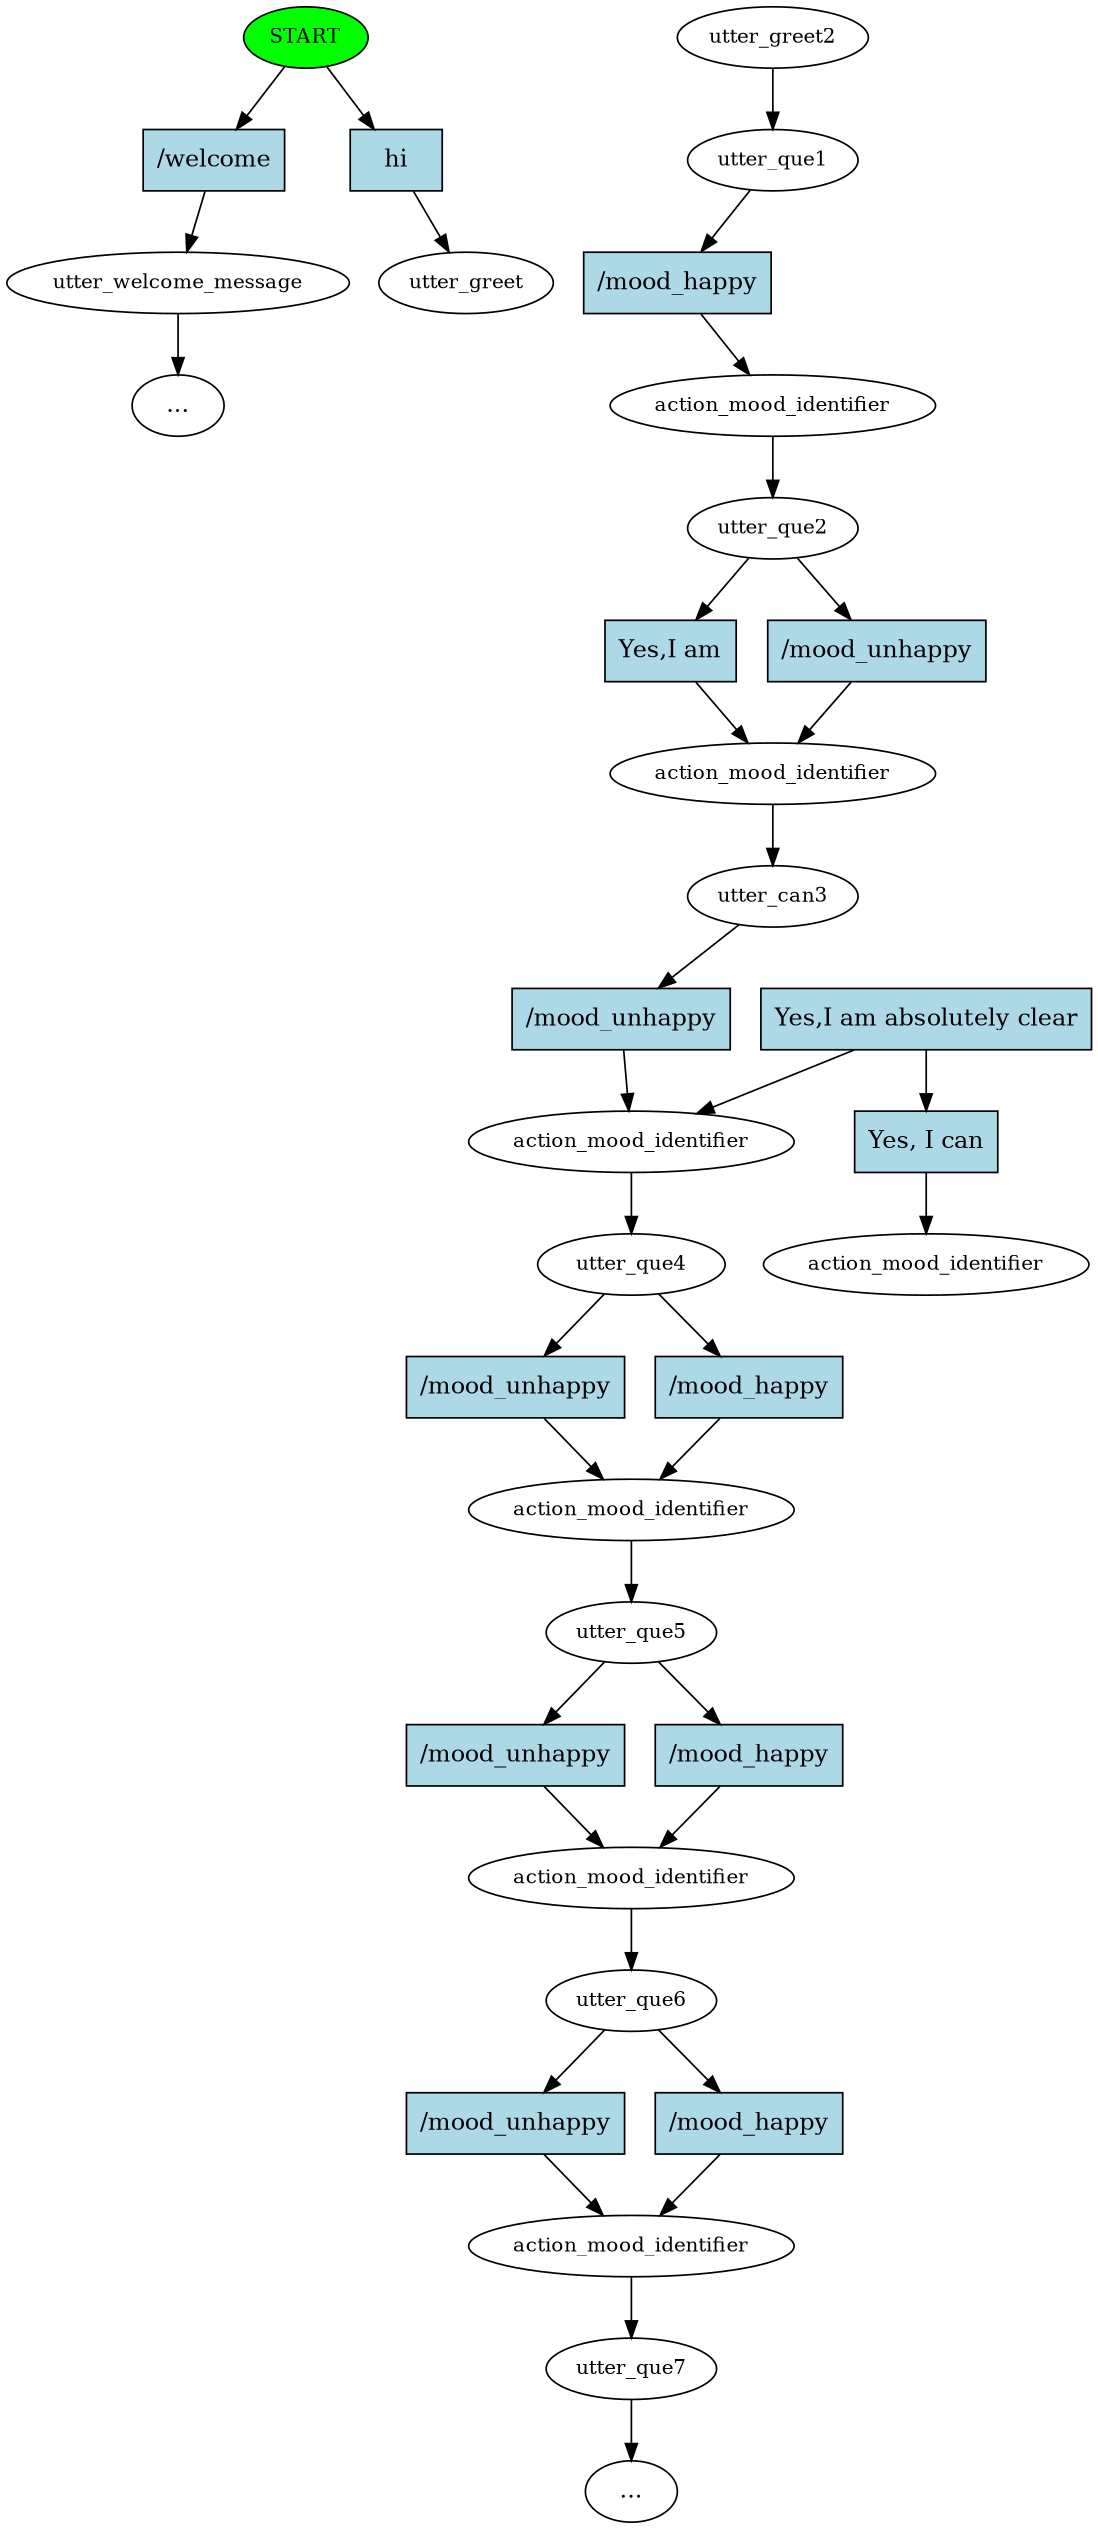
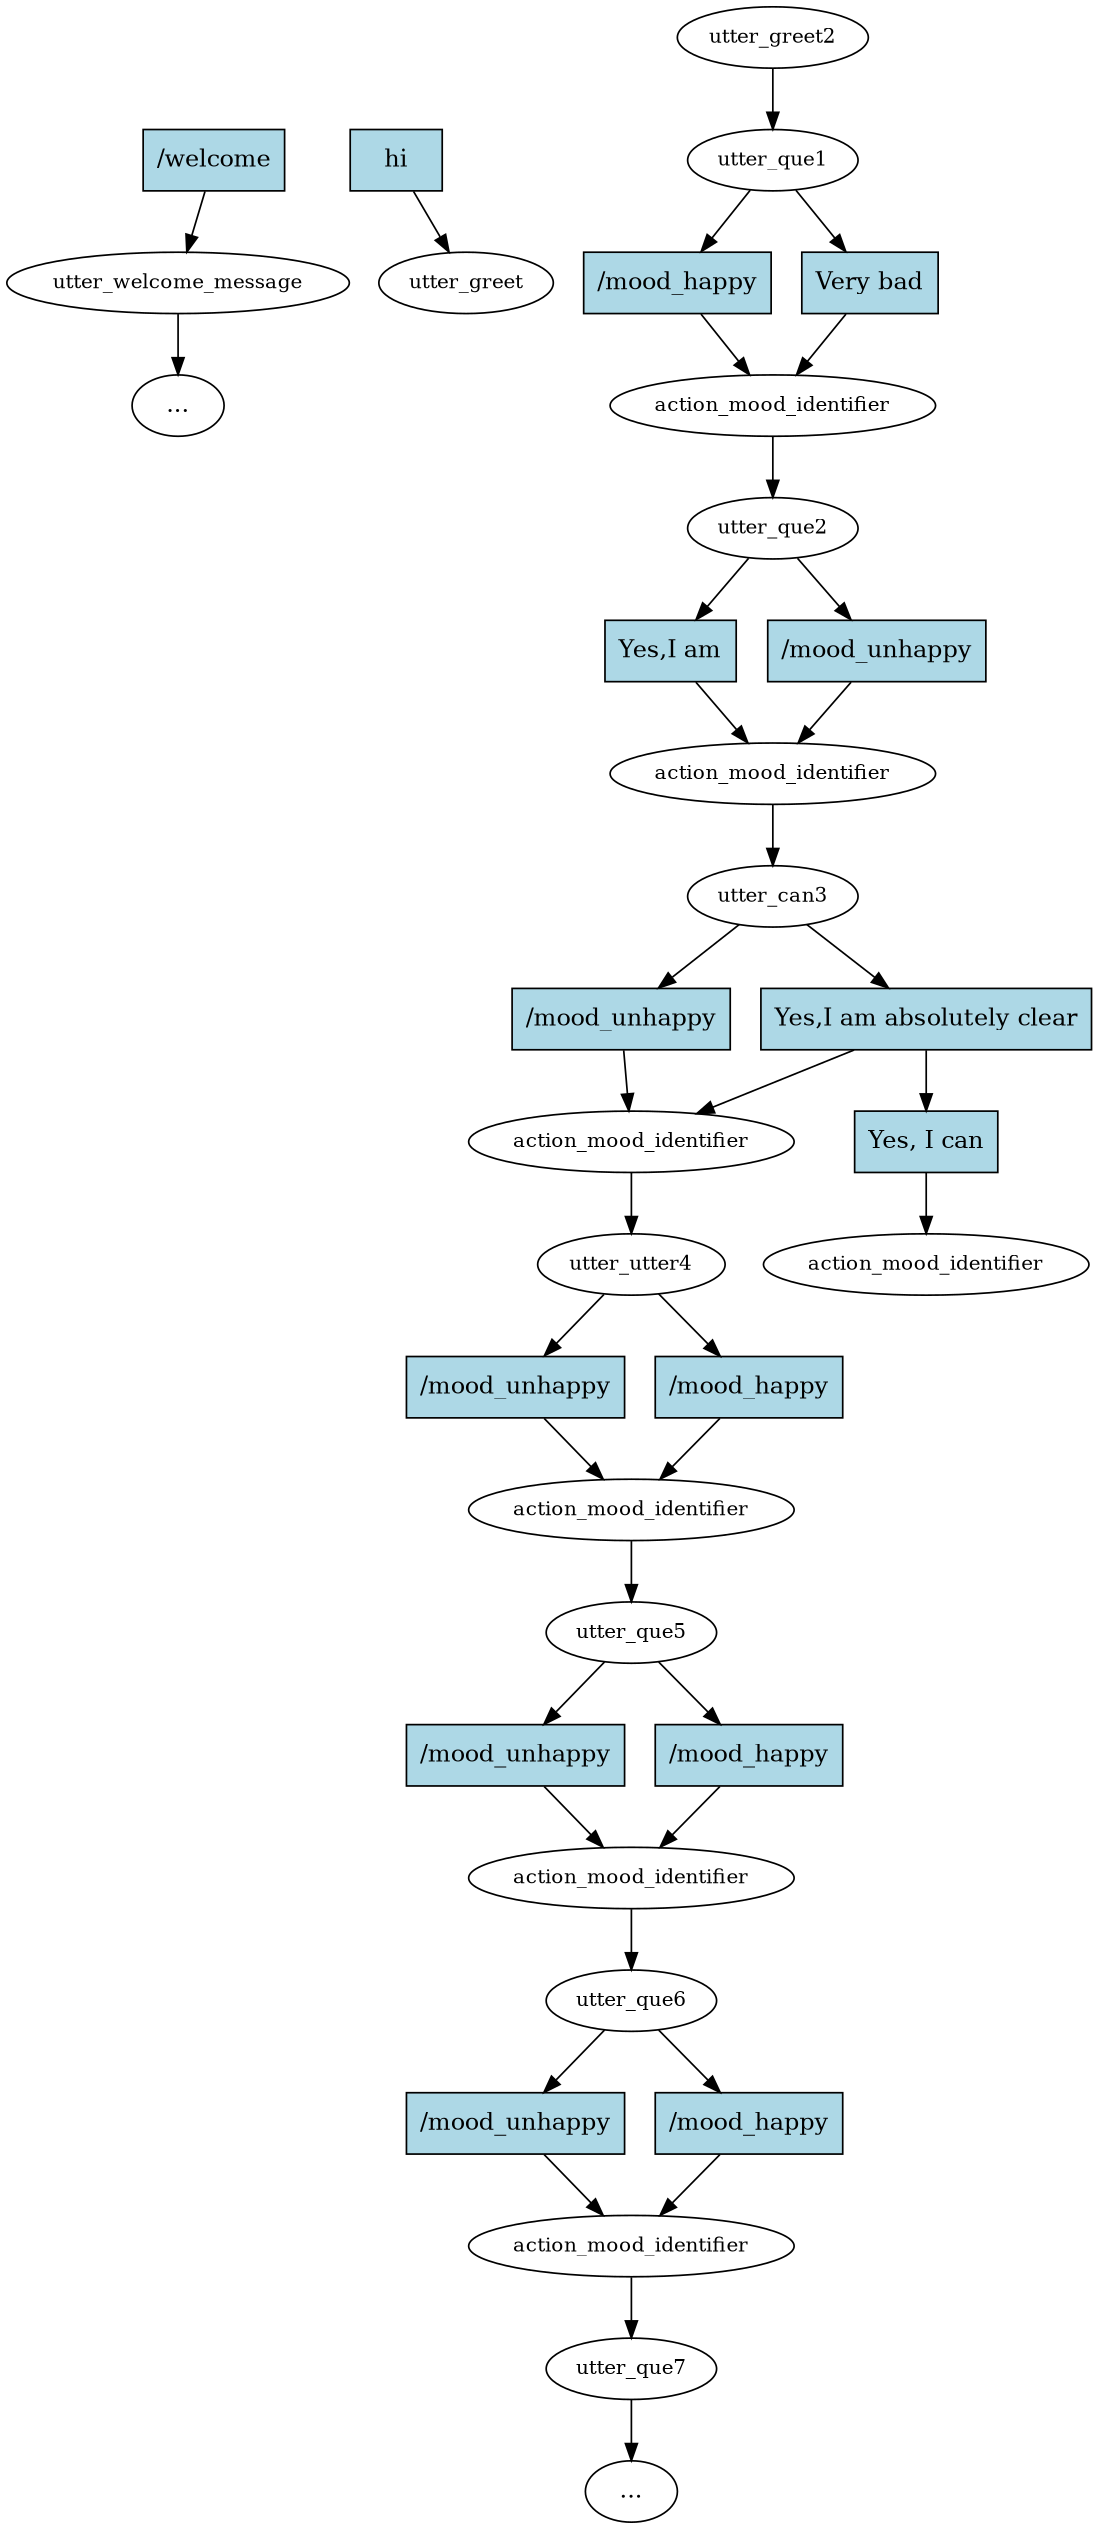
(306, 37) -> none
none -> (870, 283)
none -> (841, 951)
(631, 1264) -> (631, 1264)
